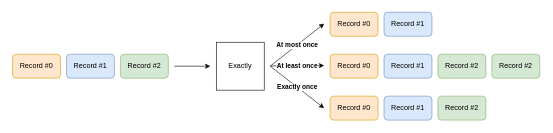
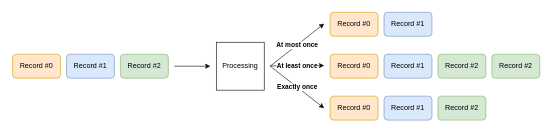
(240, 66) -> (240, 66)
